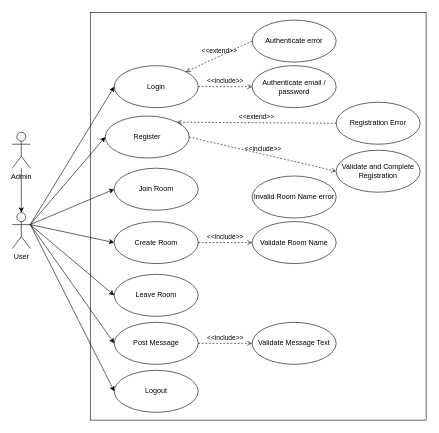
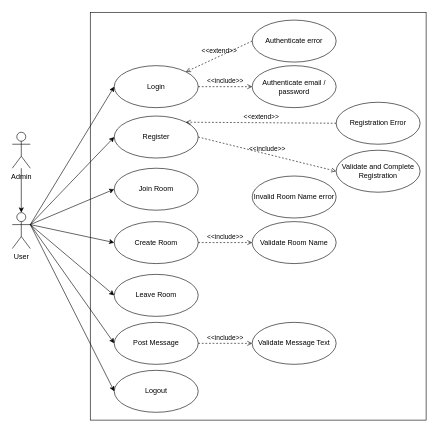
(147, 137) -> (156, 137)
